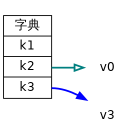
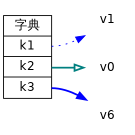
none -> (108, 20)
(108, 116) -> (108, 116)
